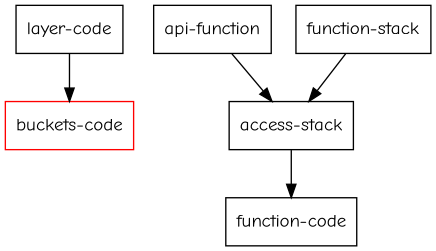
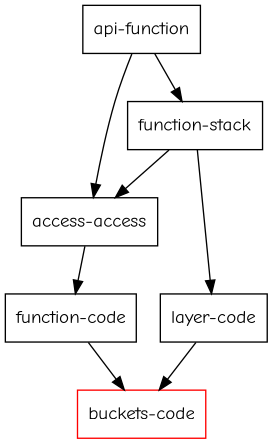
none -> (165, 72)
(291, 126) -> (90, 222)
none -> (204, 215)
none -> (102, 361)
